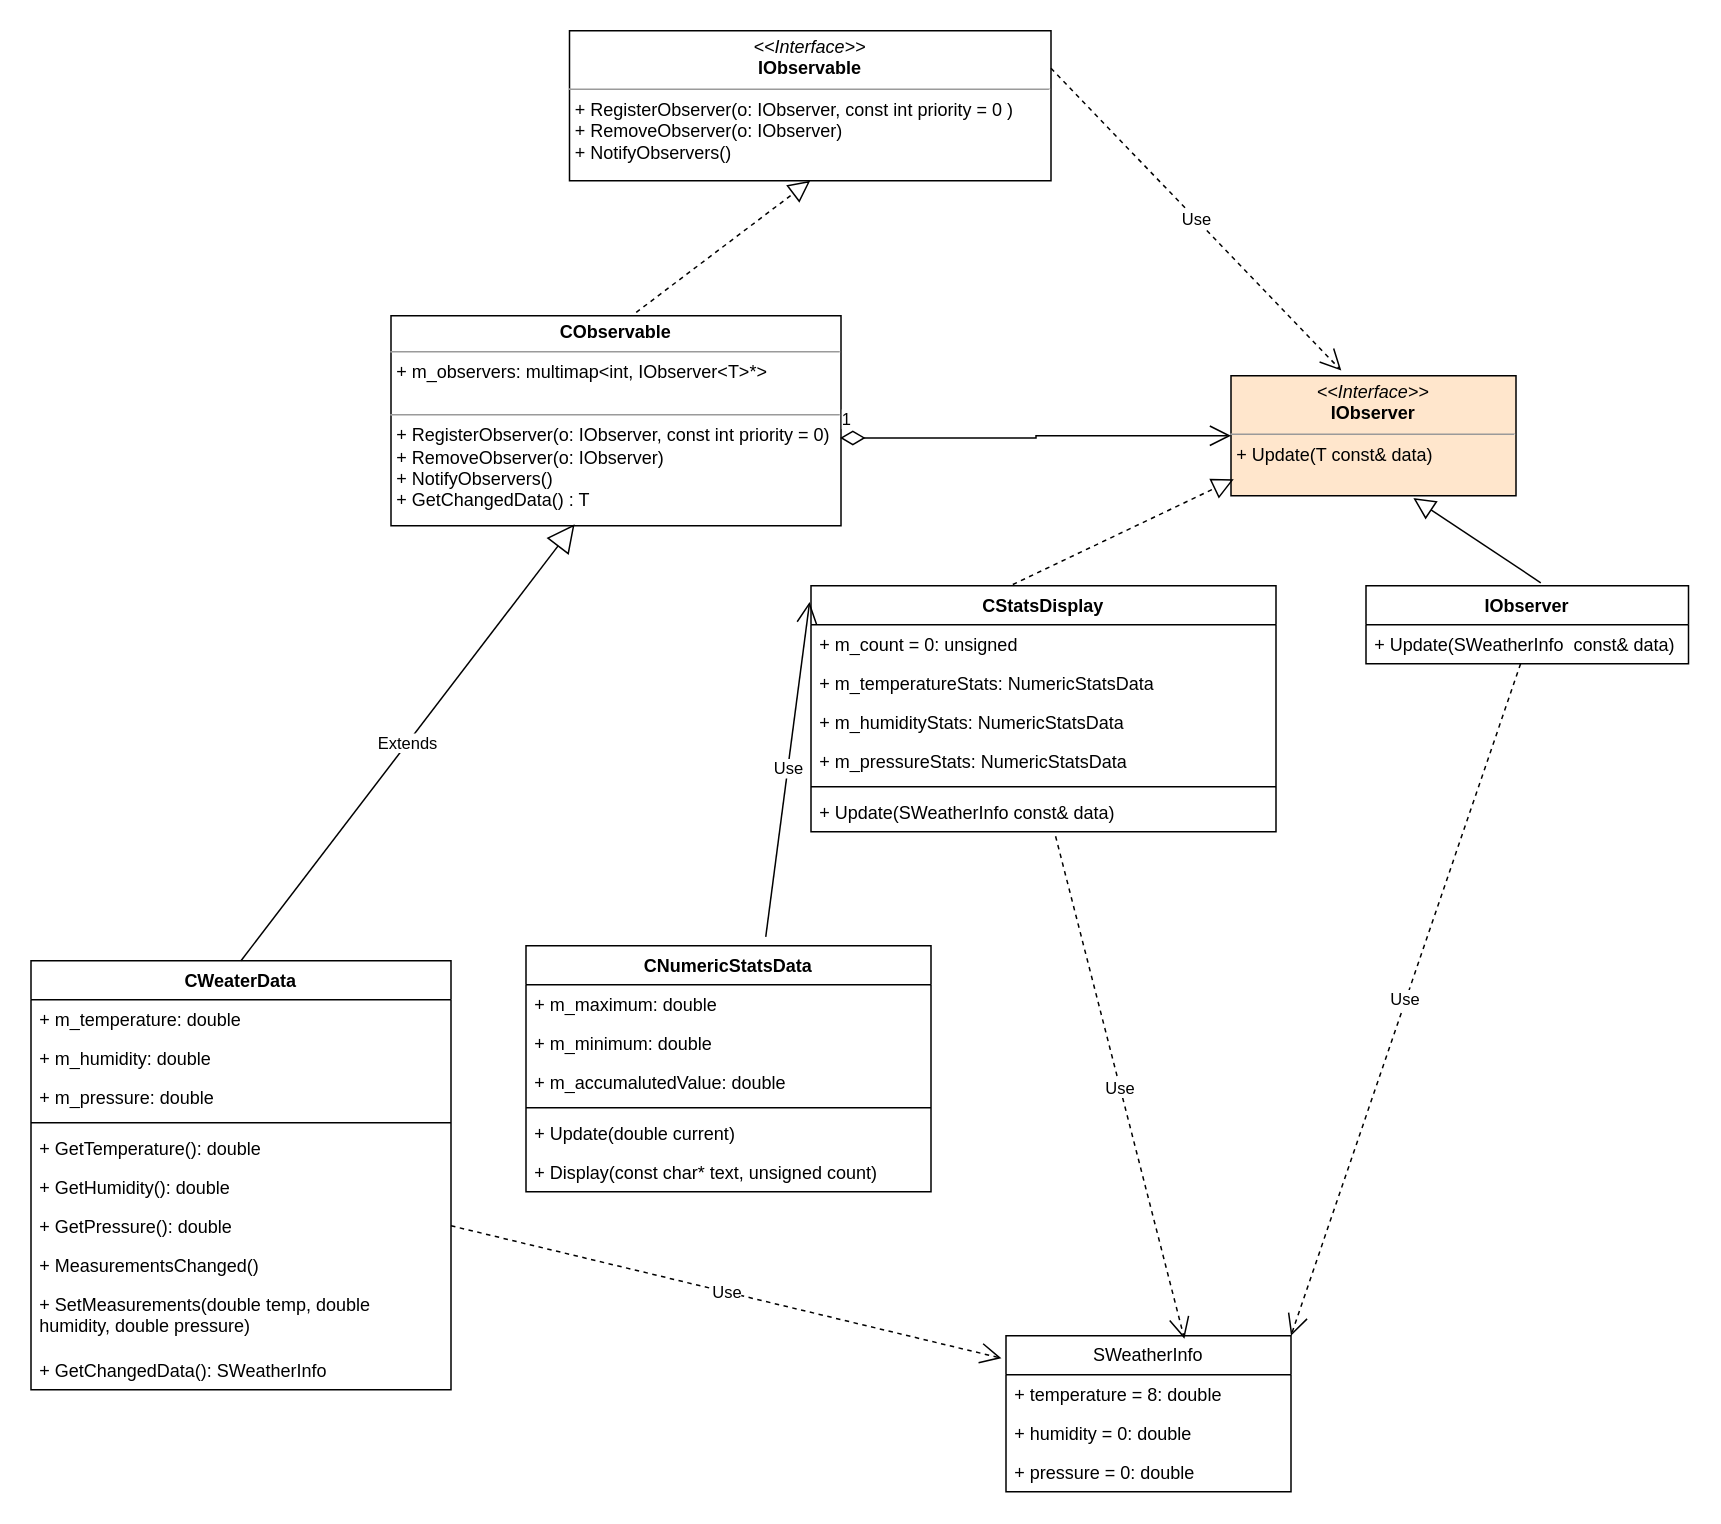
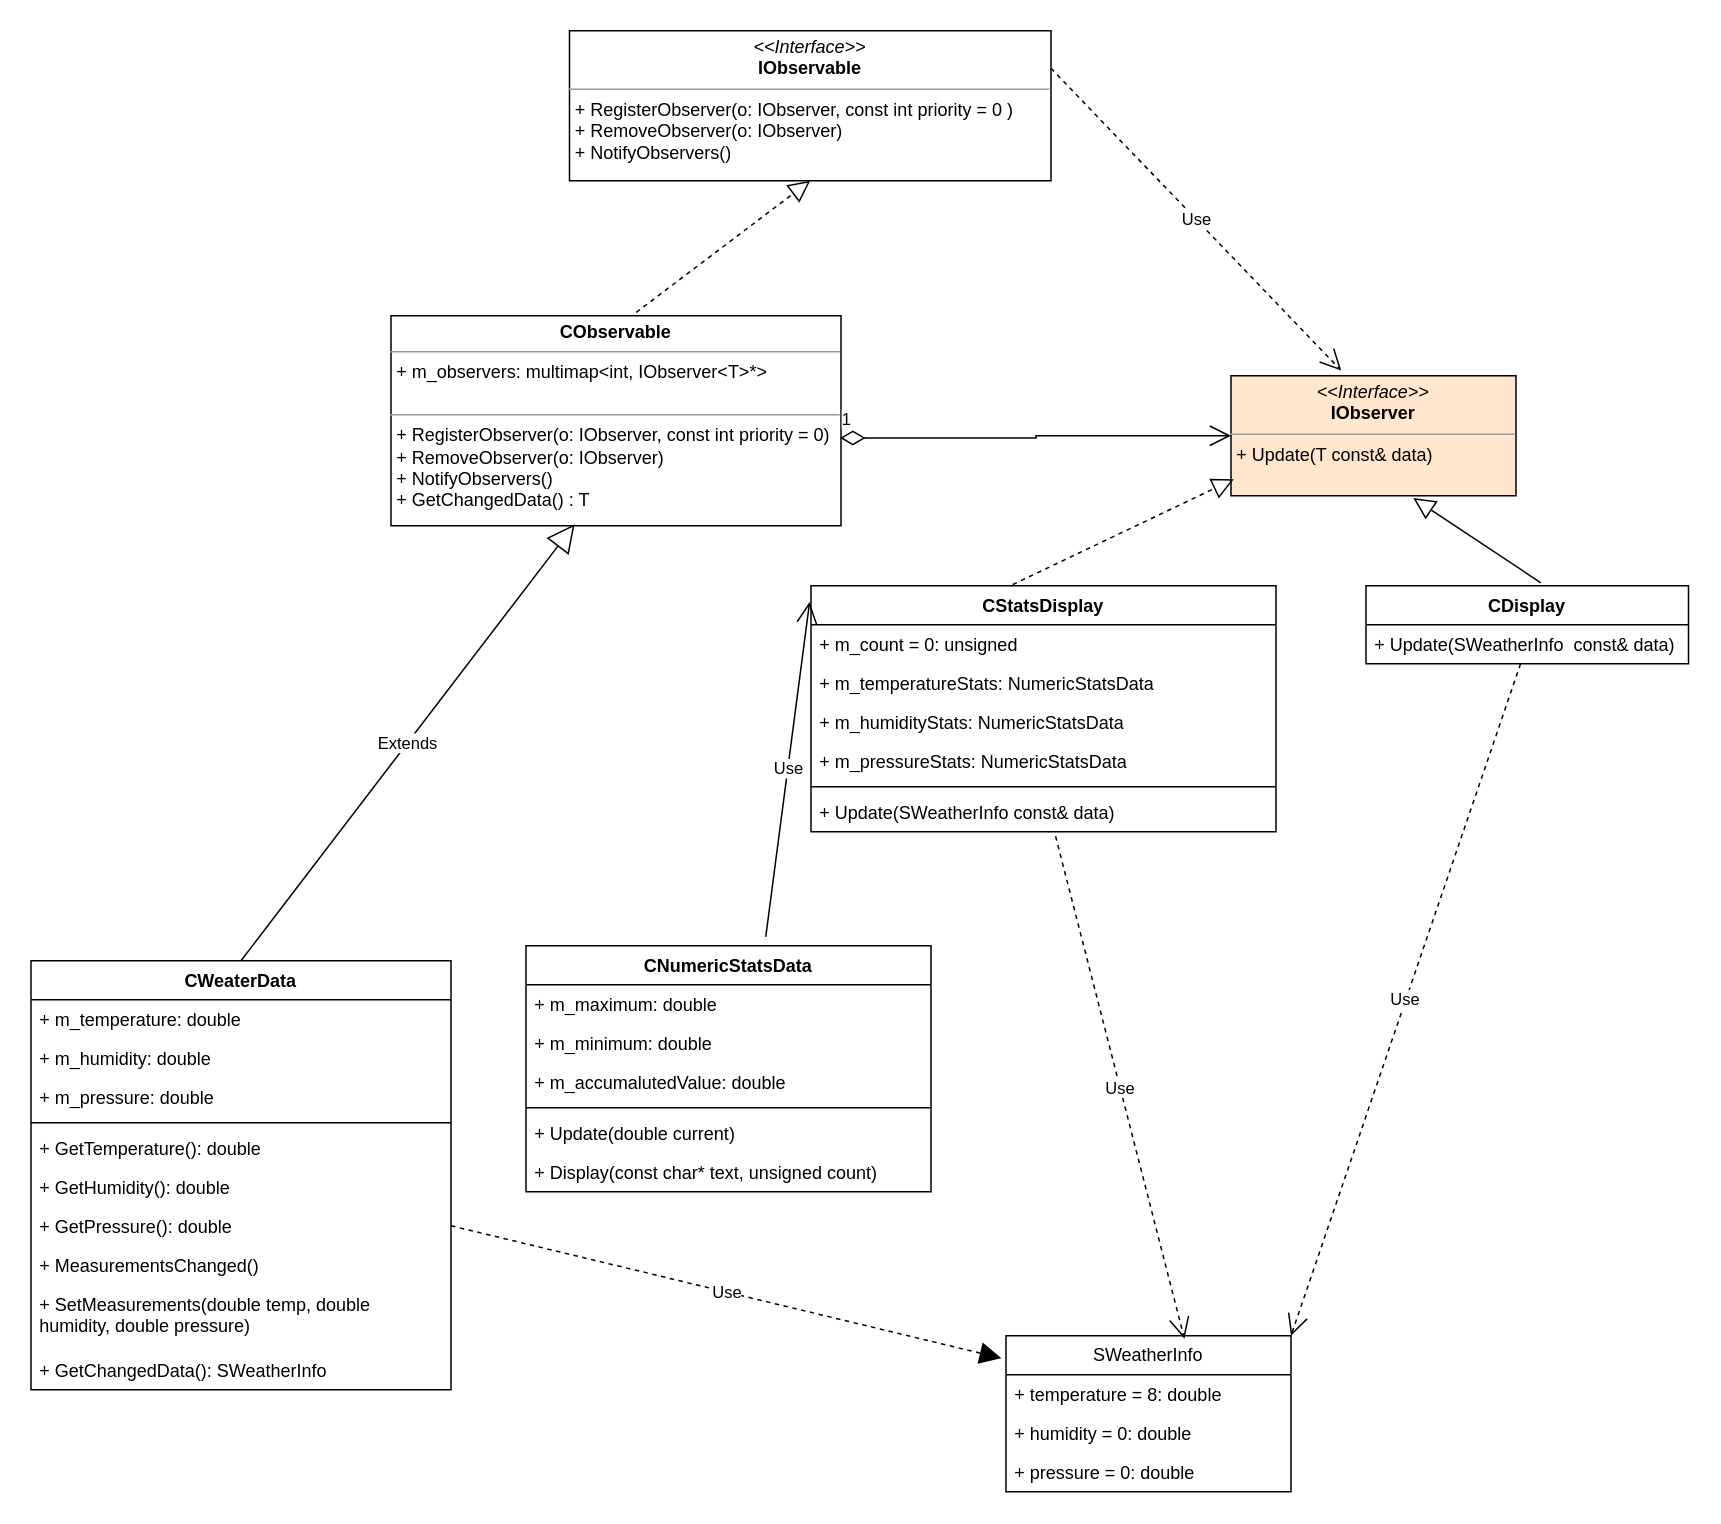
(1527, 607) -> (1527, 607)
(987, 1355) -> (979, 1353)
